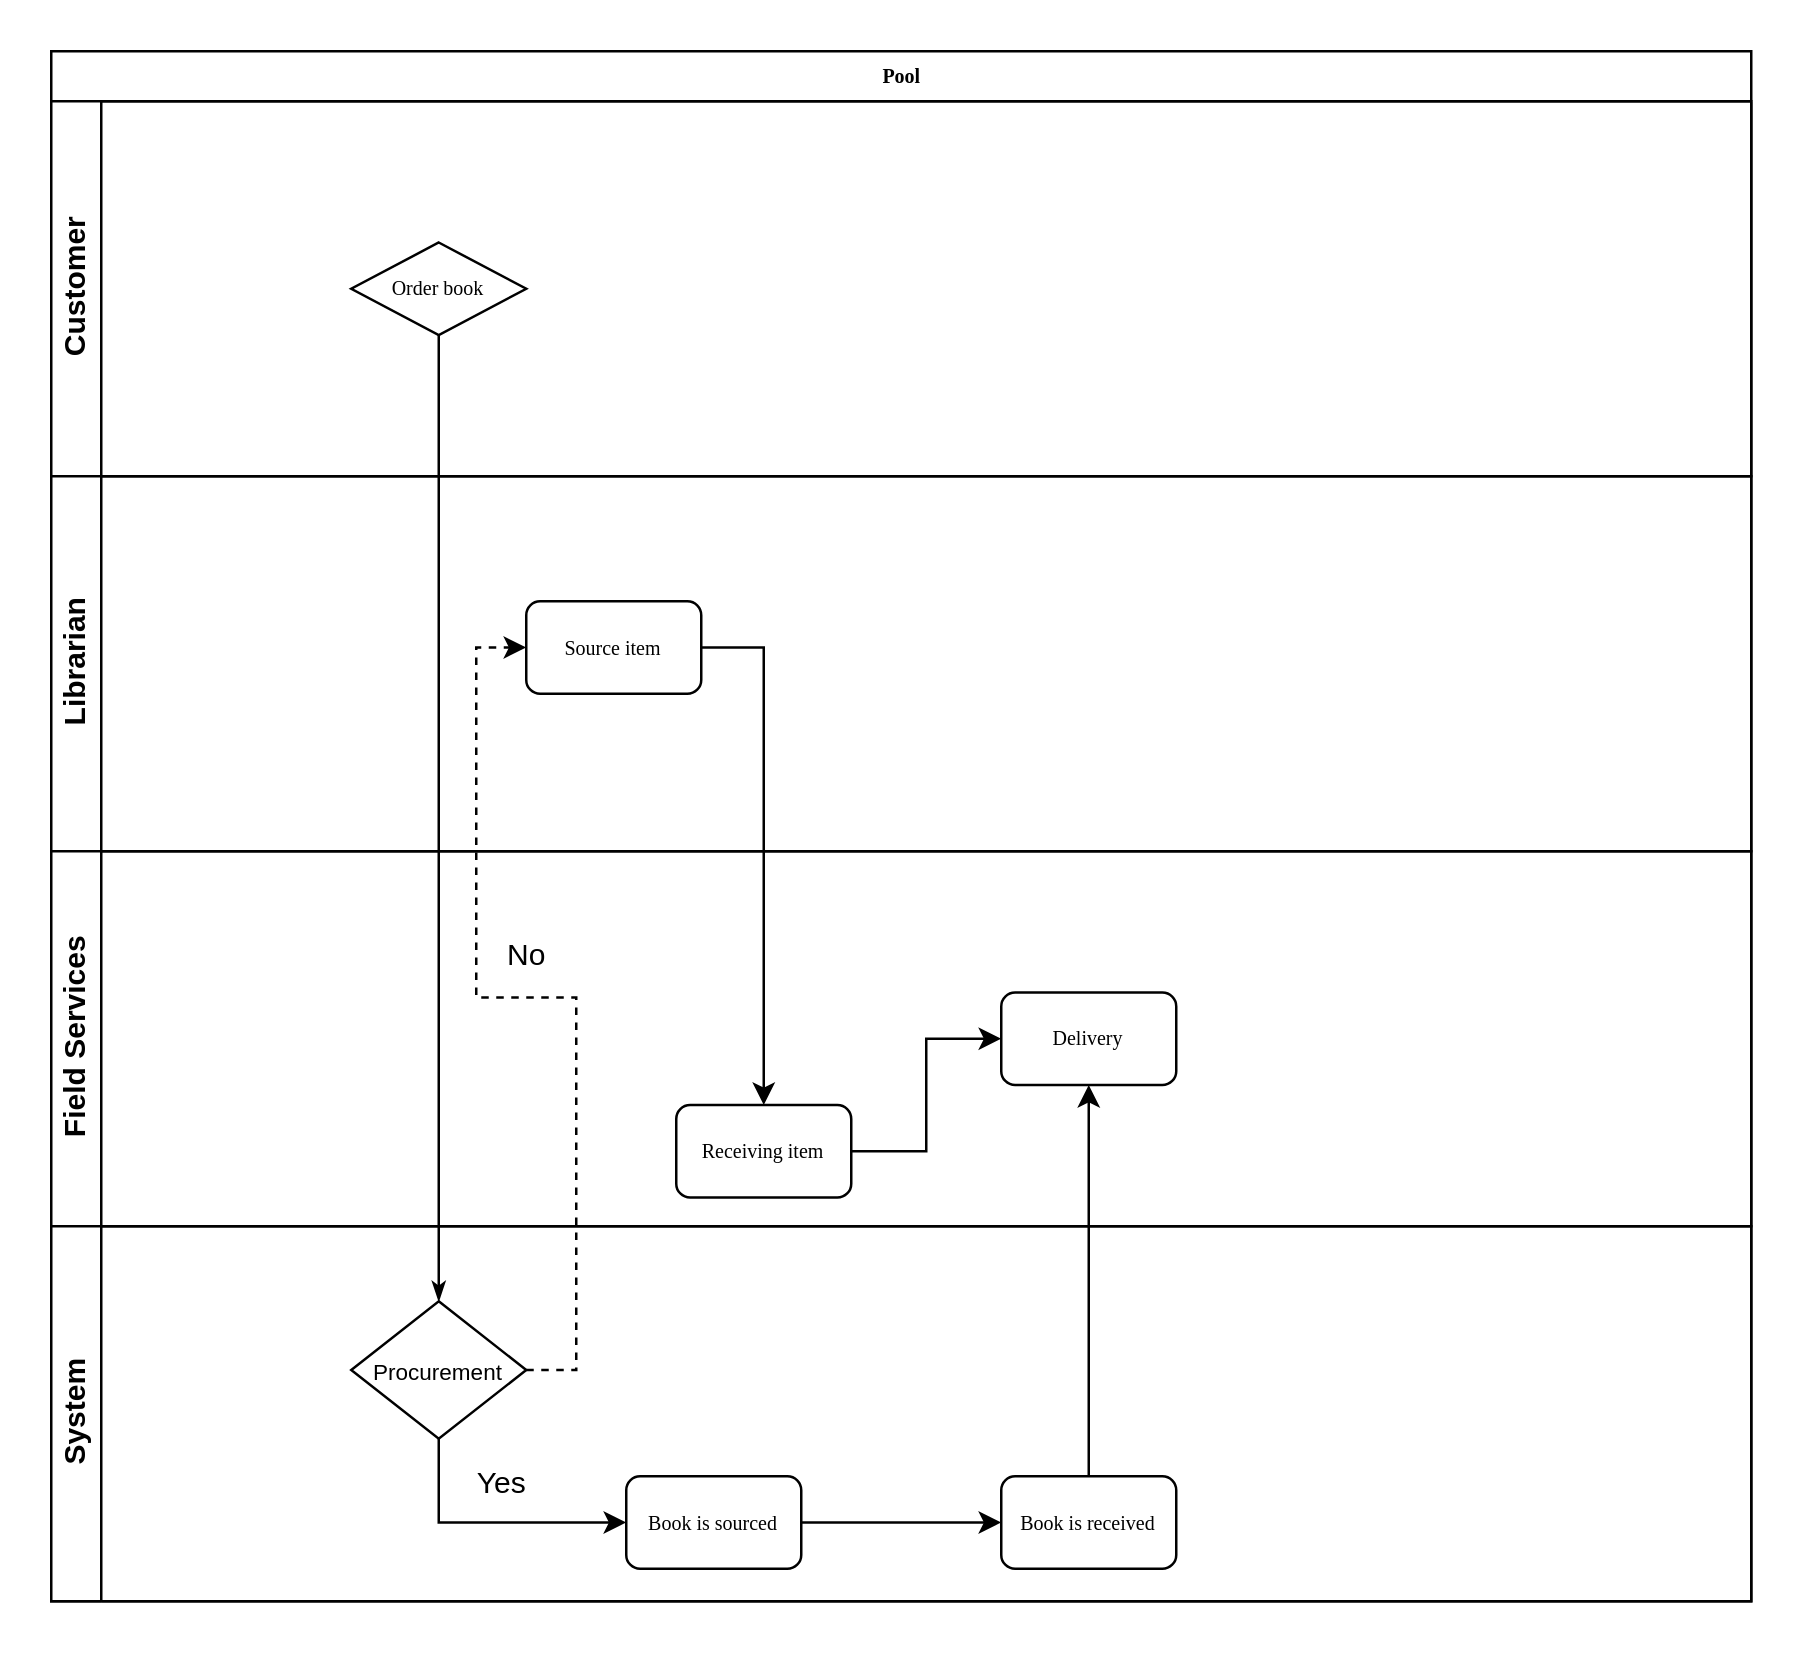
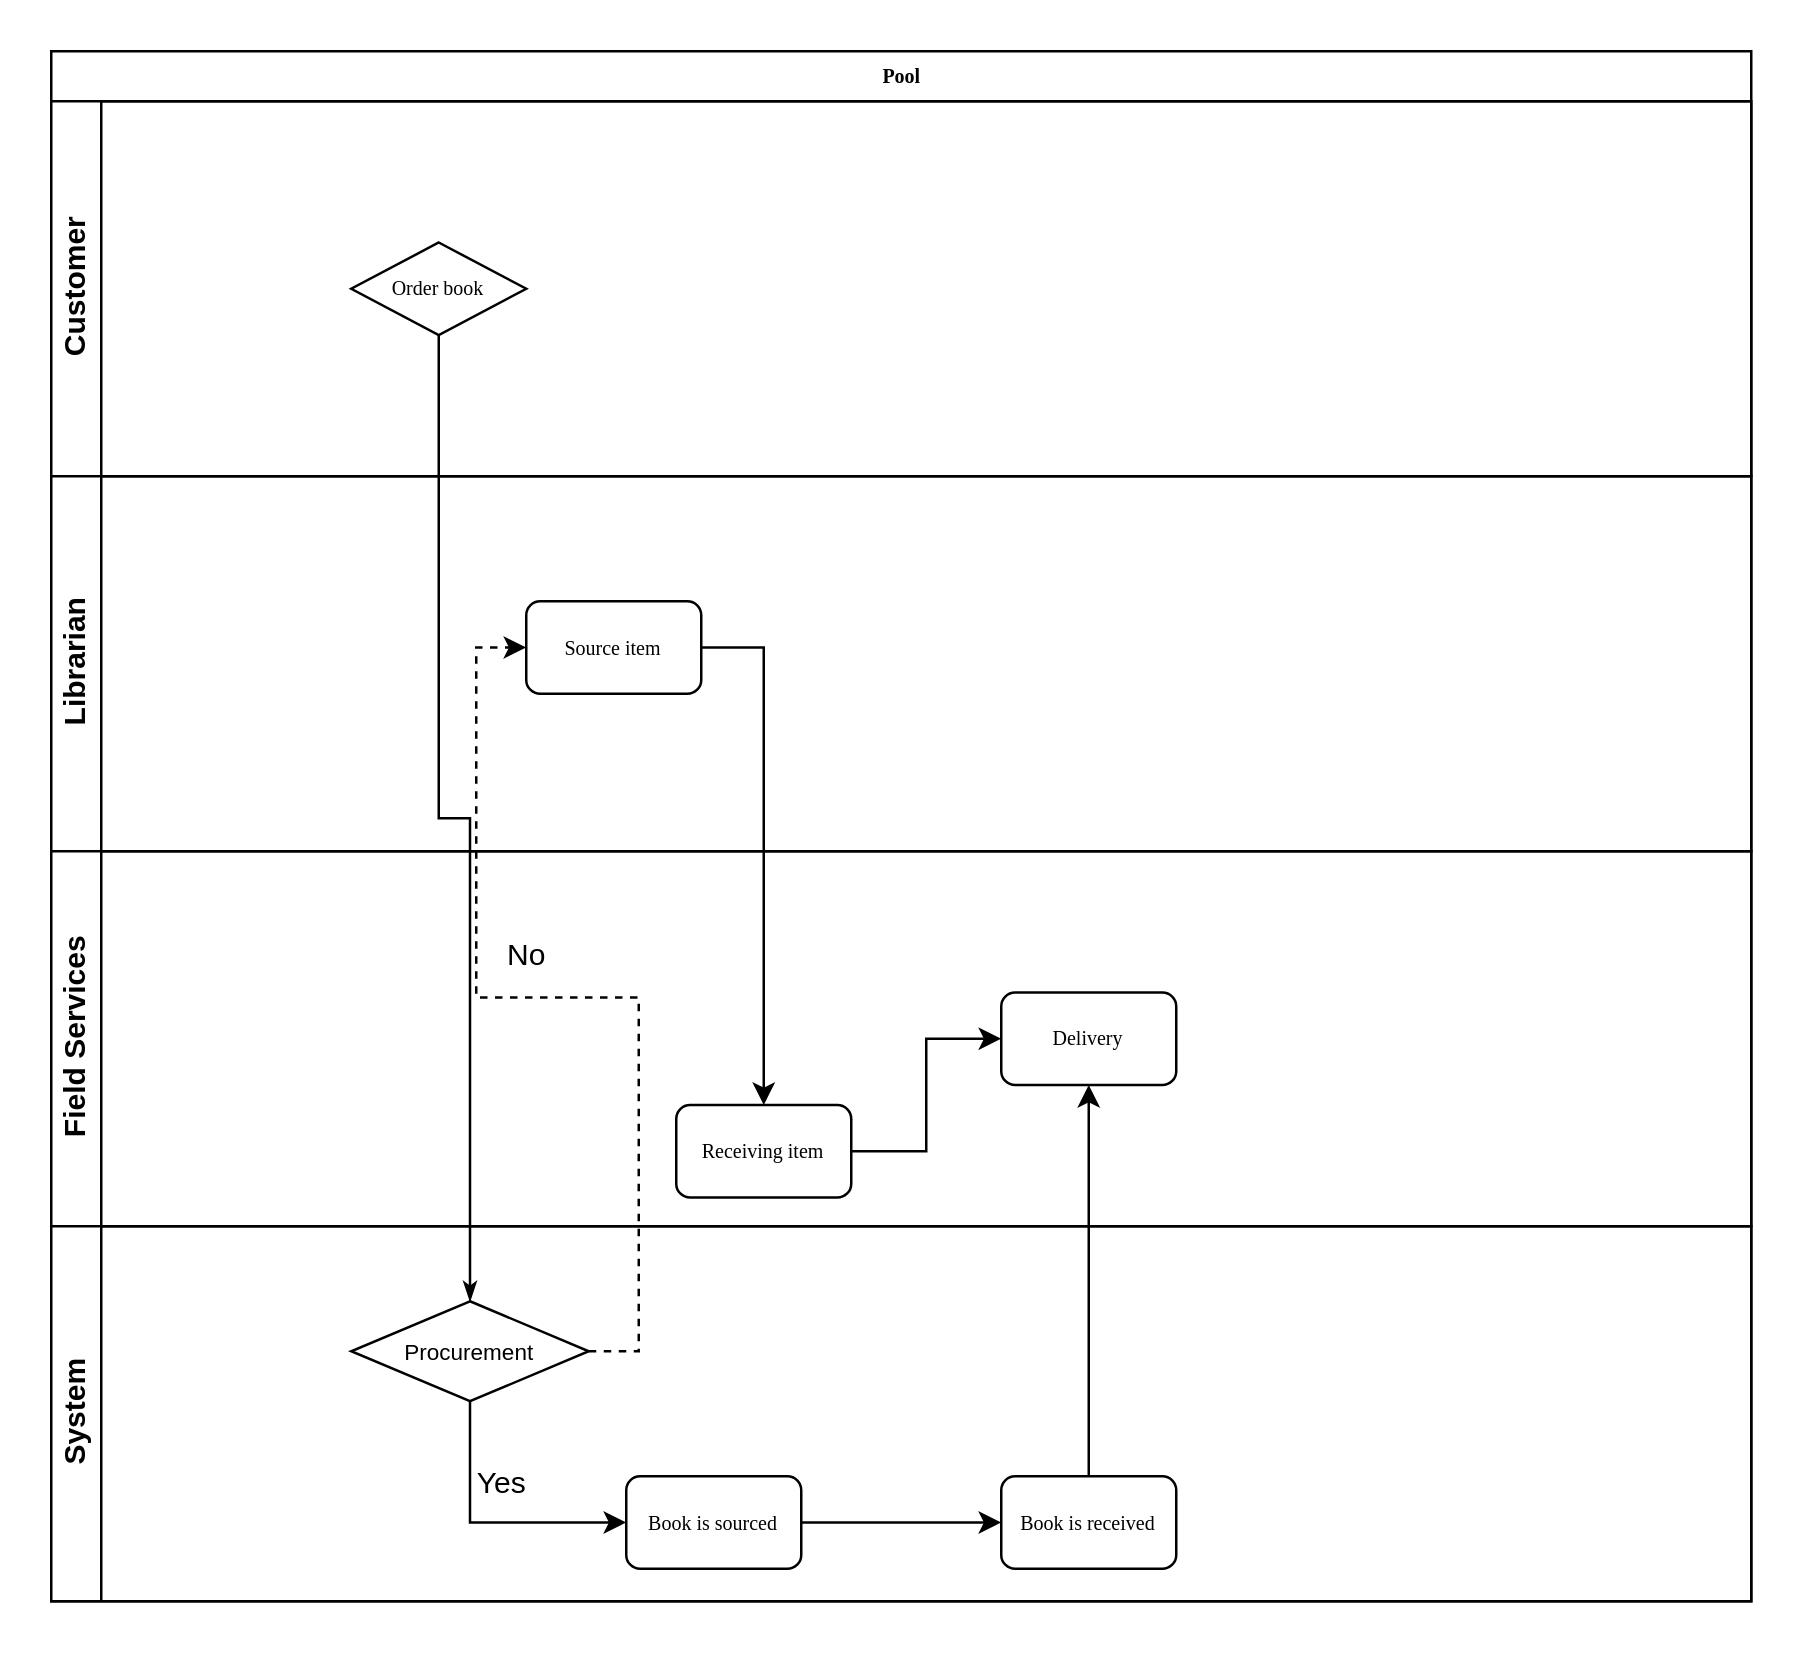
(439, 1370) -> (470, 1351)
